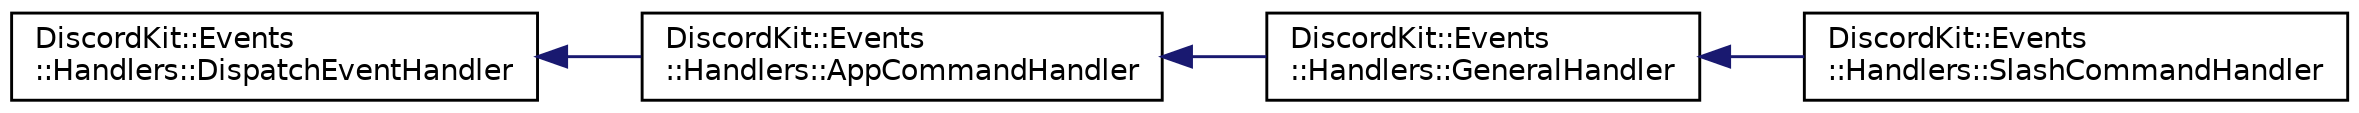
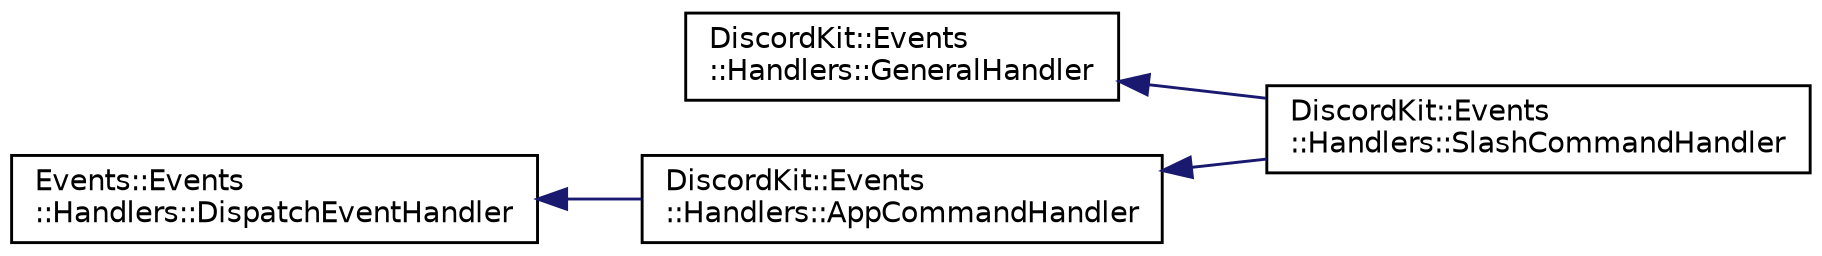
(275, 57) -> (275, 199)
(1229, 57) -> (1229, 163)
